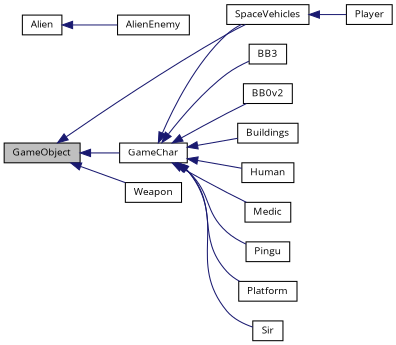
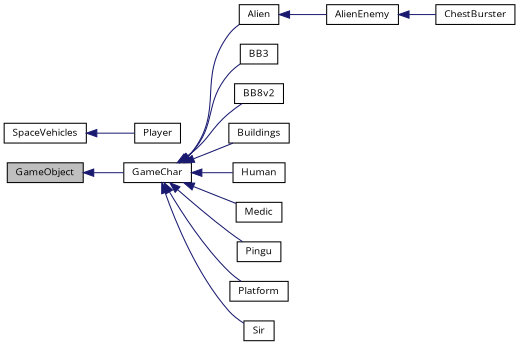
none -> (475, 15)
(195, 73) -> (211, 89)
(154, 78) -> none
(268, 94) -> (259, 94)
(153, 192) -> none
